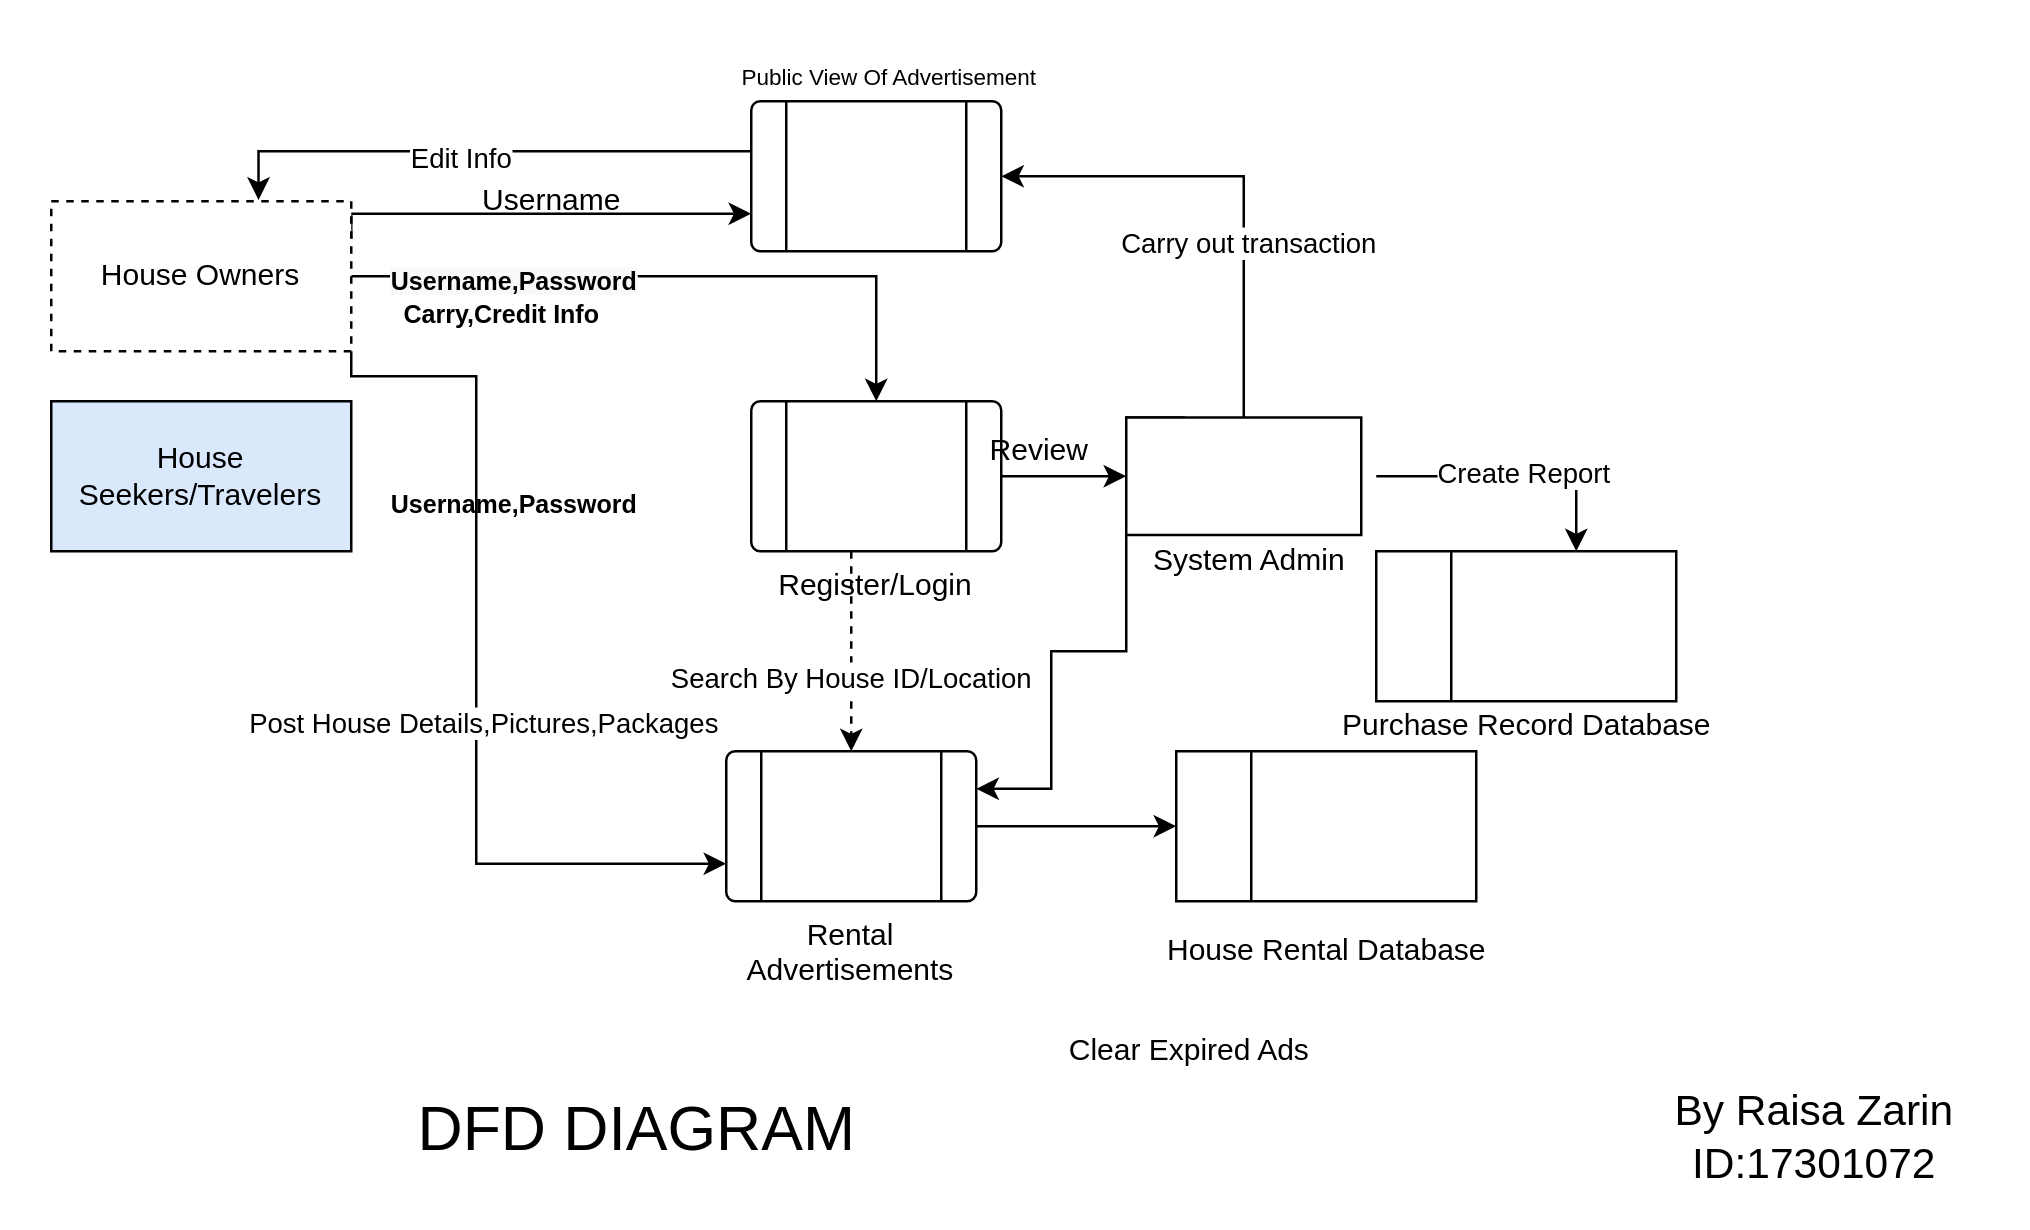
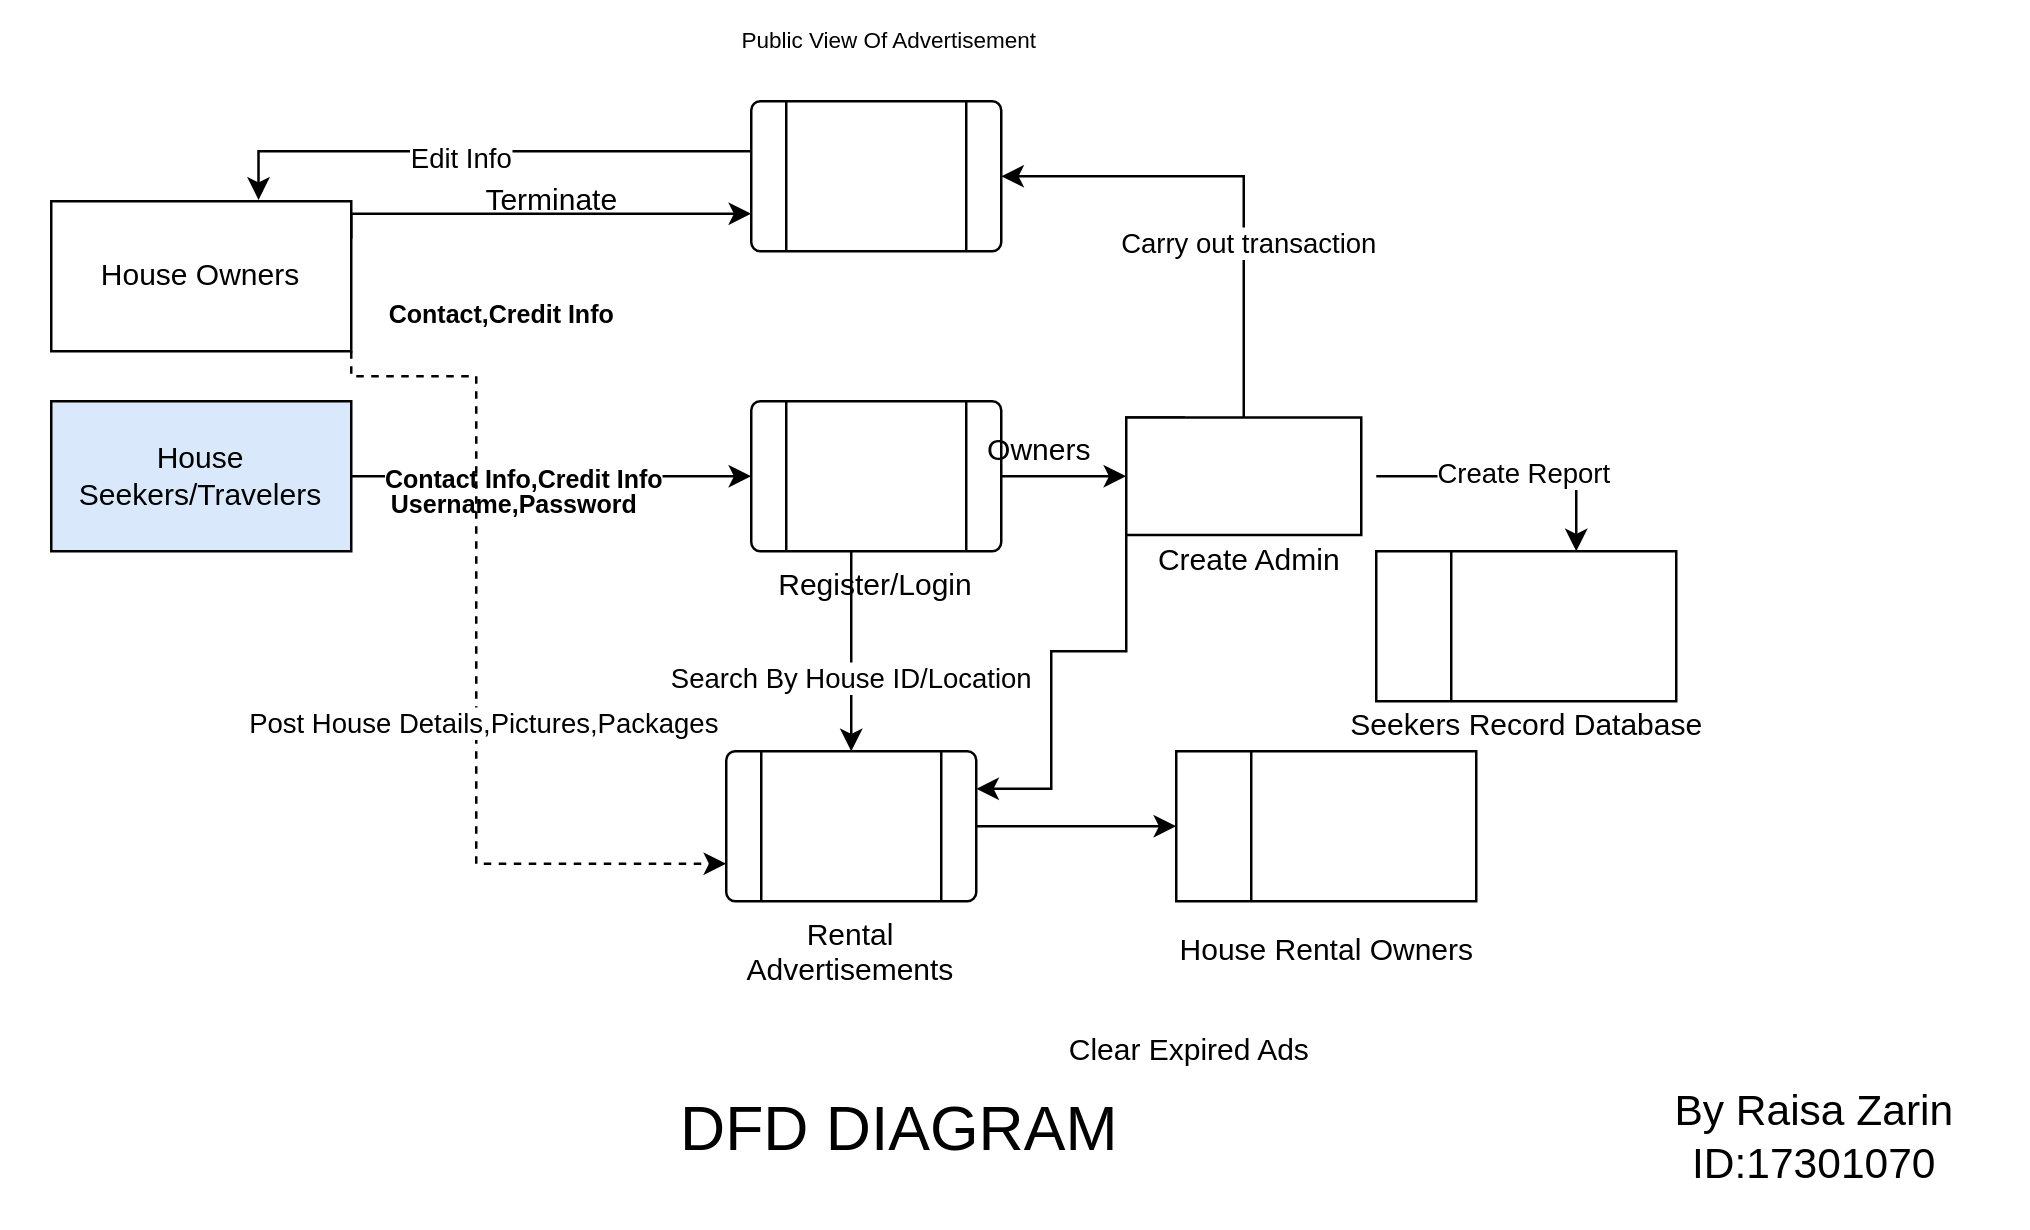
(889, 76) -> (889, 39)
(553, 201) -> (553, 201)
(201, 276) -> (201, 276)
(668, 276) -> none
(503, 314) -> (503, 314)
(1040, 451) -> (1040, 451)
none -> (610, 476)
(1250, 561) -> (1250, 561)
(851, 607) -> (851, 607)
(1528, 726) -> (1528, 726)
(530, 864) -> (530, 864)
(1328, 951) -> (1328, 951)
(636, 1126) -> (899, 1126)
(1815, 1139) -> (1815, 1139)
